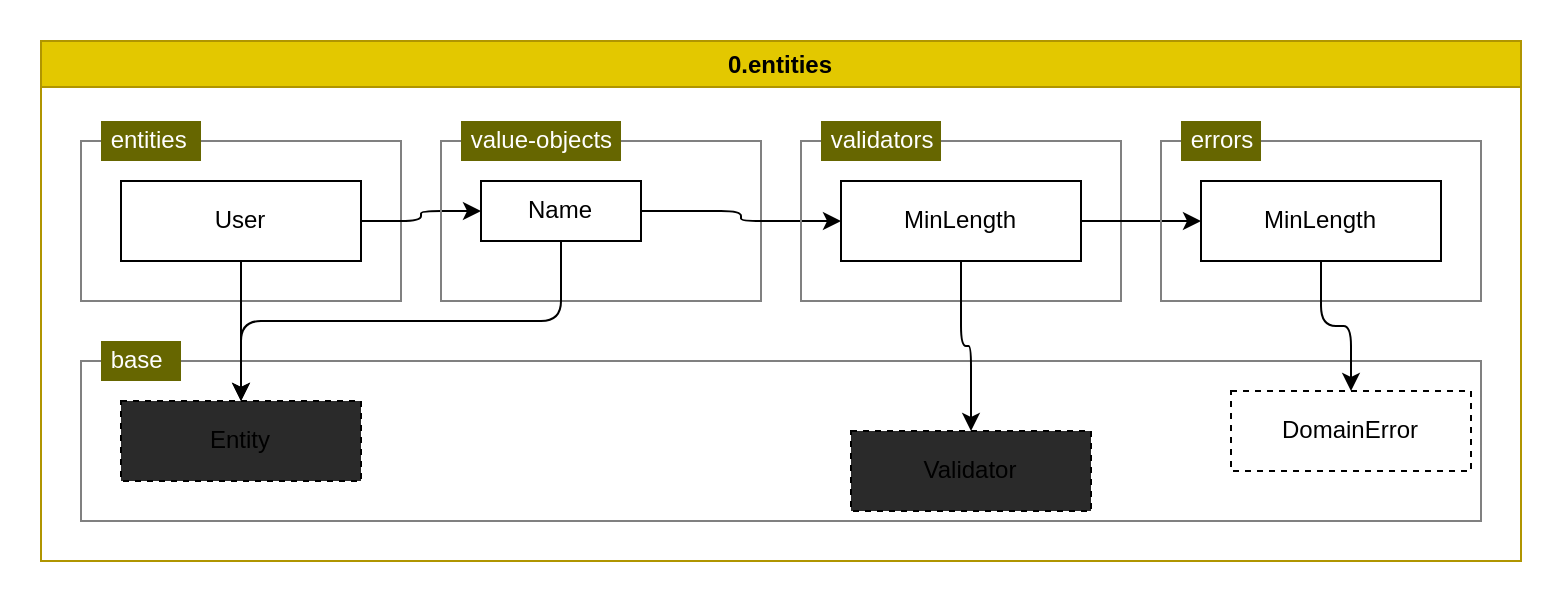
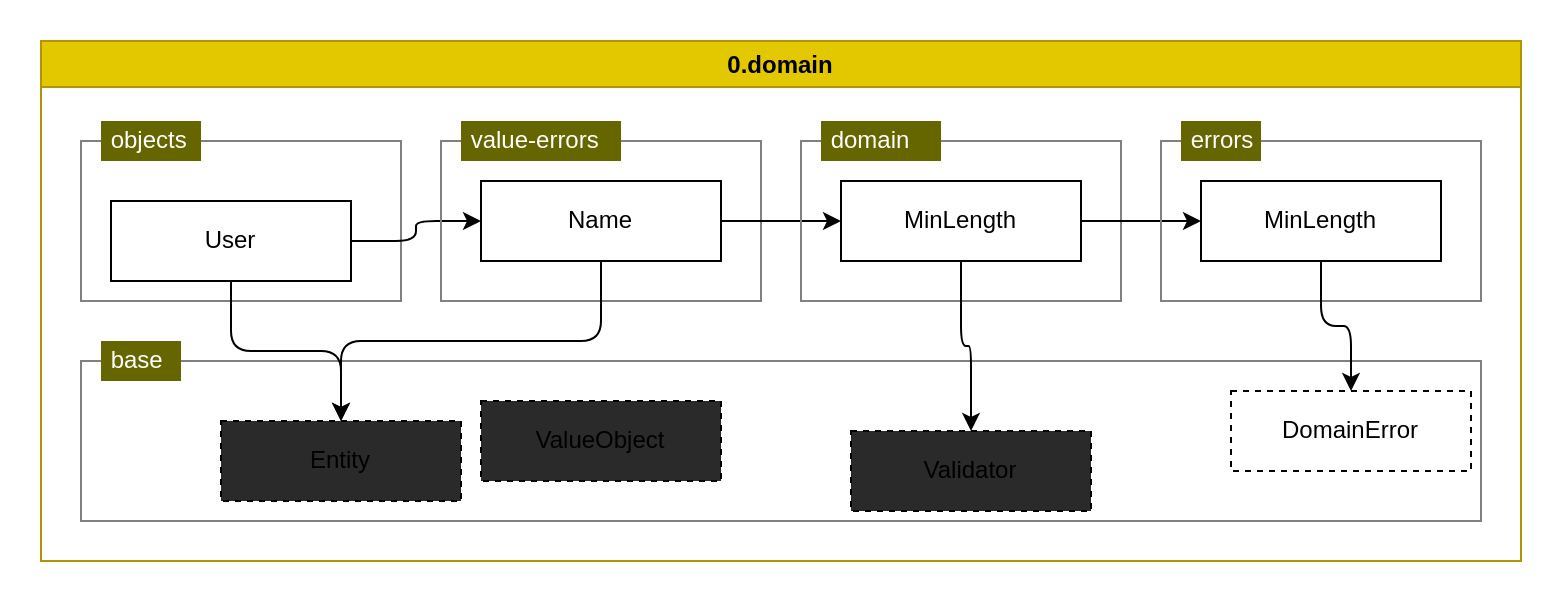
(780, 65) -> (780, 65)
(153, 141) -> (152, 141)
(543, 141) -> (543, 141)
(883, 141) -> (862, 141)
(561, 211) -> (601, 221)
(241, 221) -> (231, 241)
(241, 441) -> (341, 461)
none -> (601, 441)
